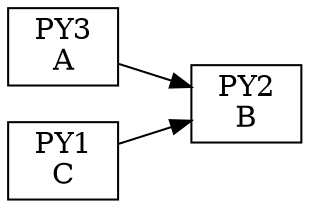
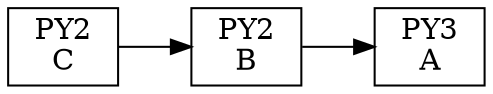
(145, 72) -> (328, 47)
(63, 161) -> (63, 47)
